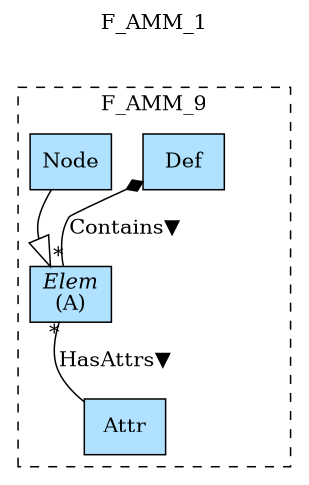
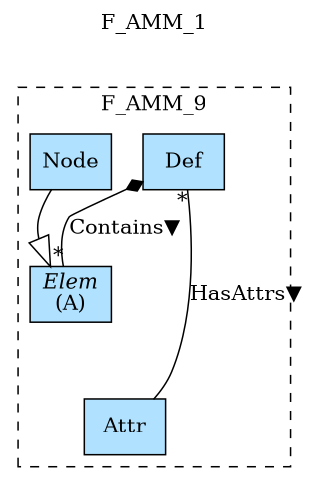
(57, 366) -> (189, 298)
